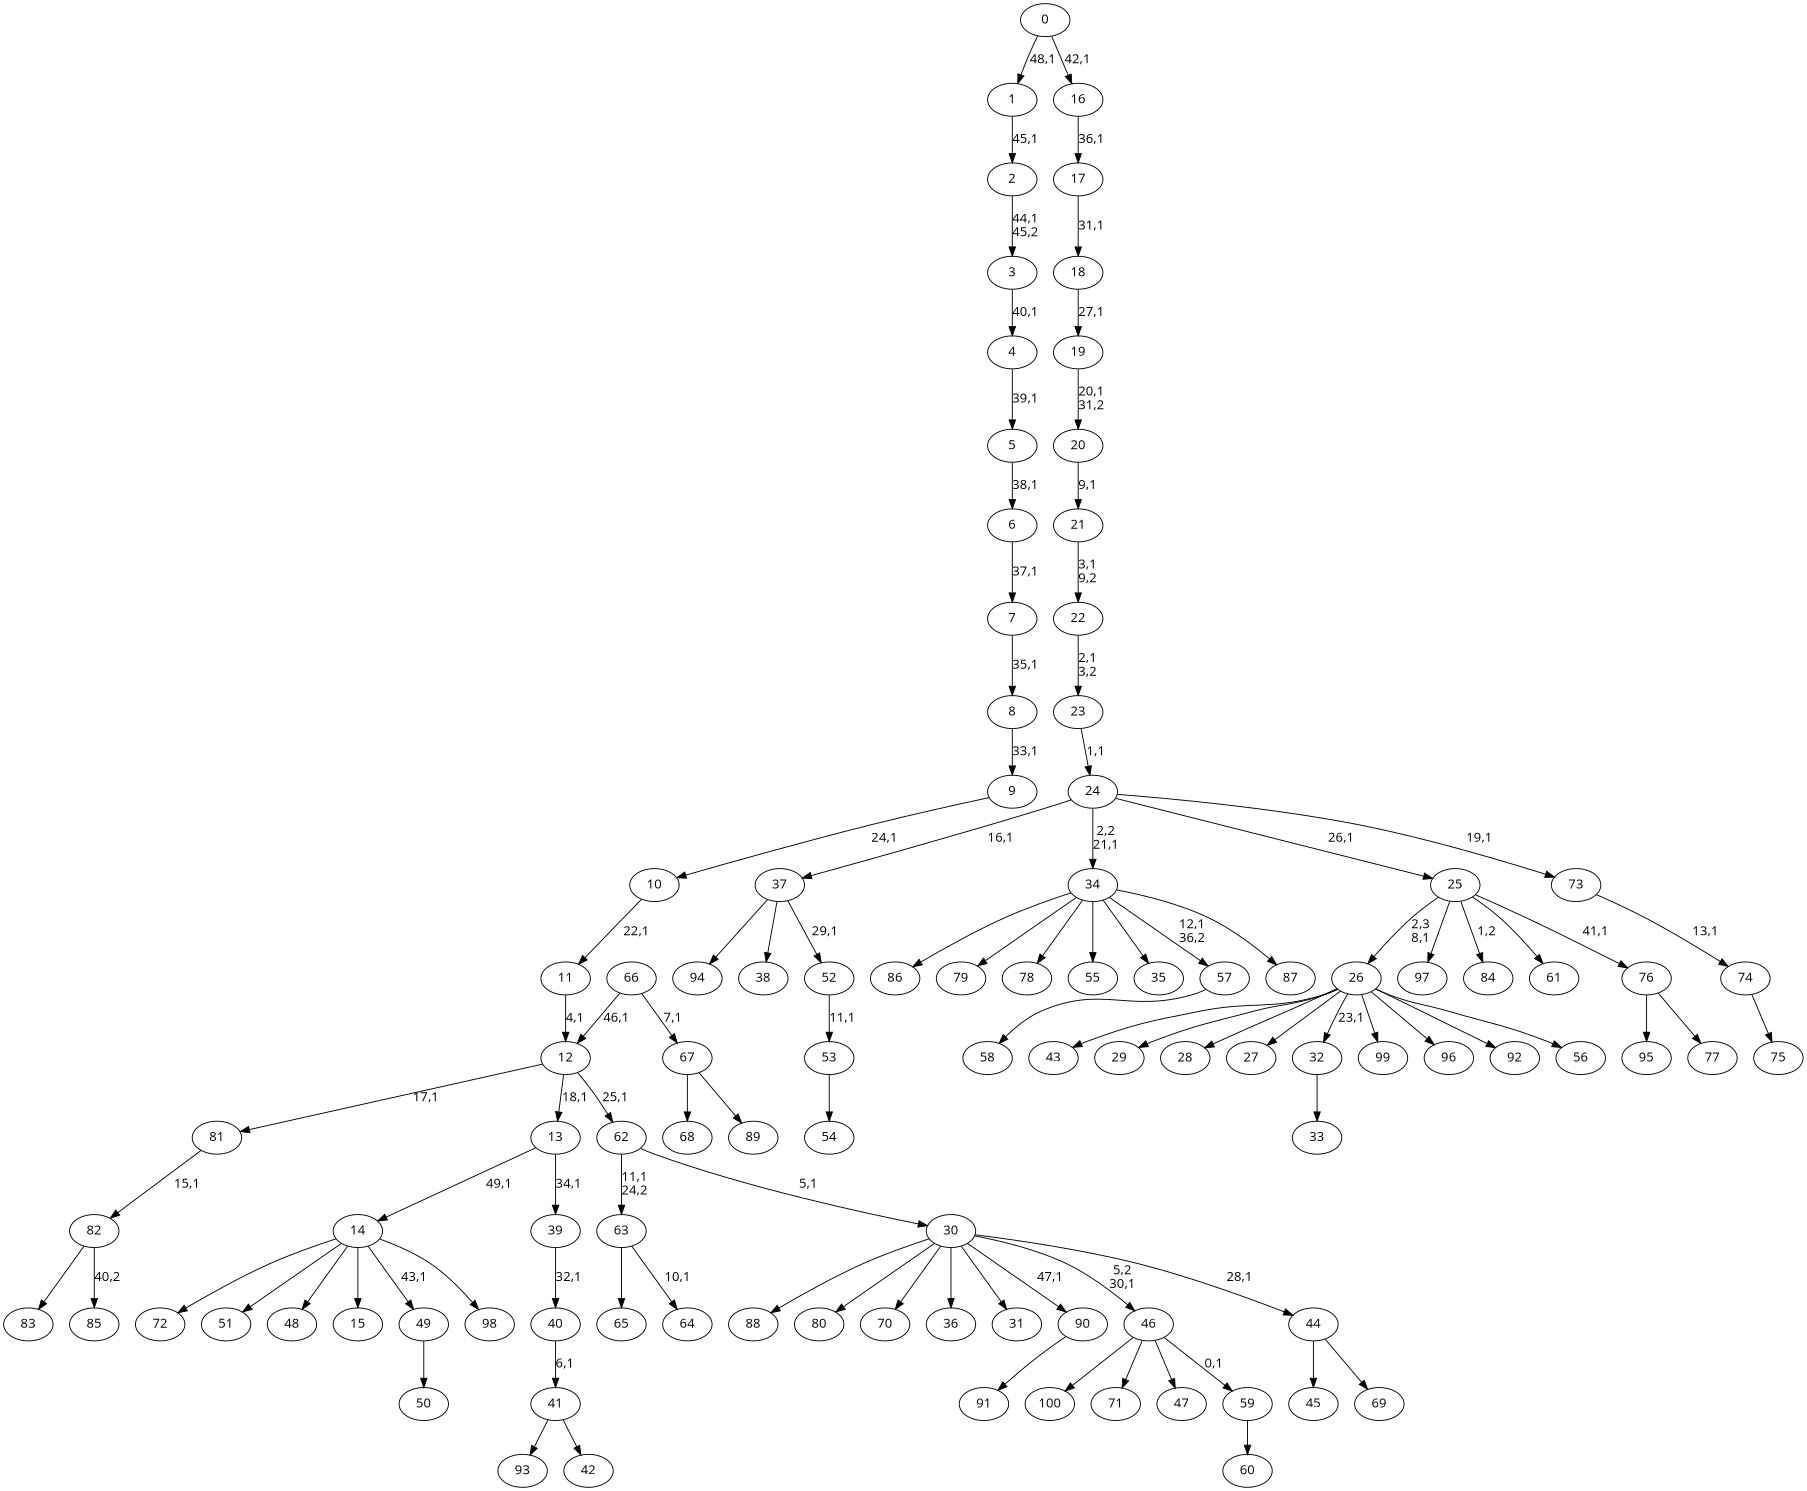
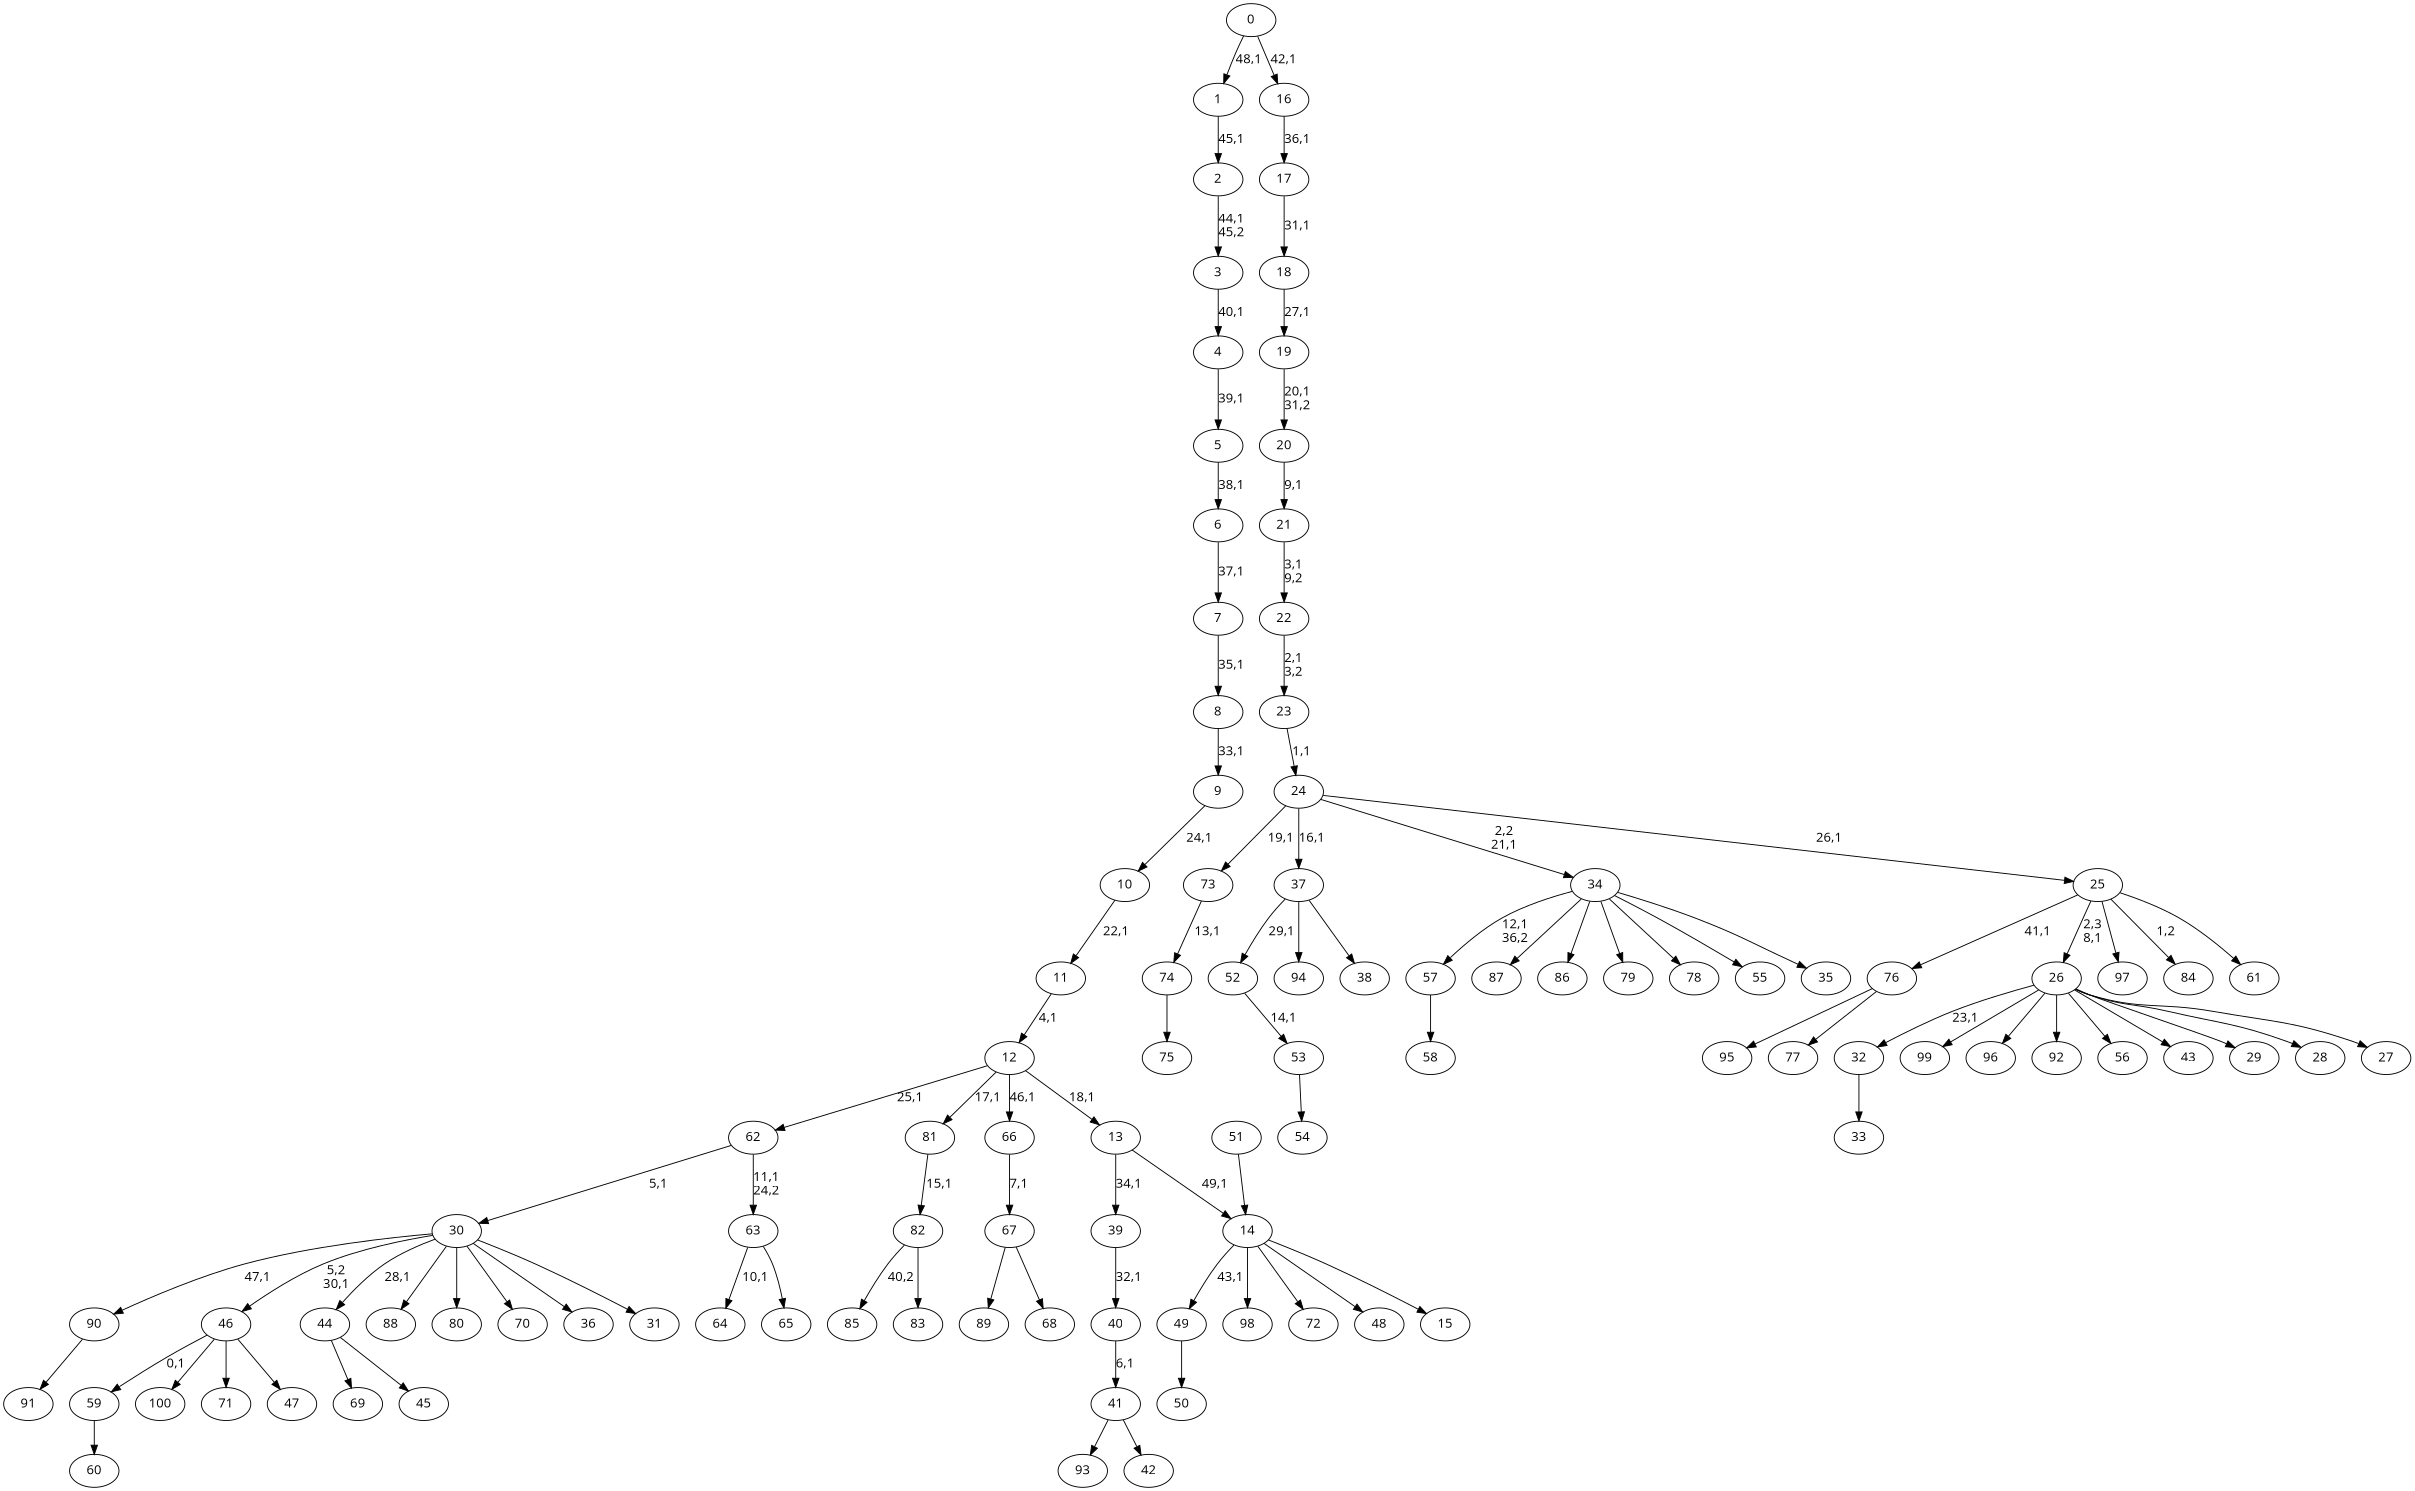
(602, 1015) -> (1010, 1093)
(843, 1018) -> (1284, 1018)
(296, 1275) -> (1241, 1180)
